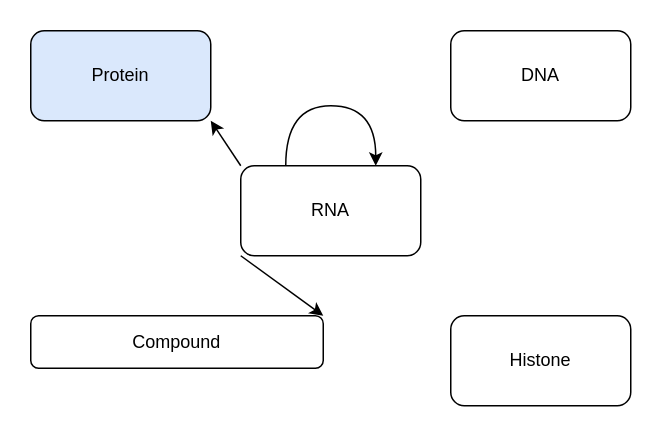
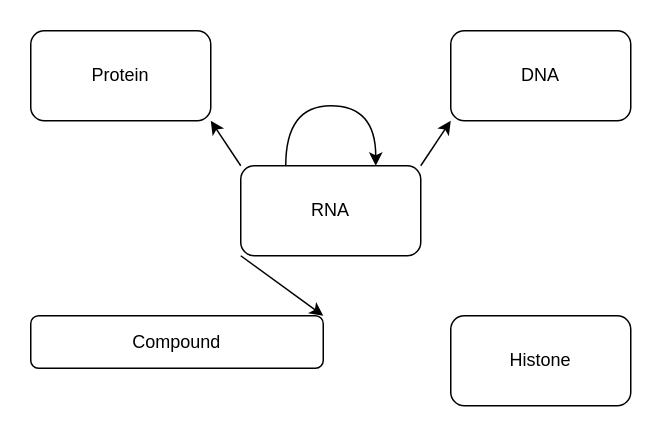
(121, 76) -> (121, 76)
none -> (433, 147)
